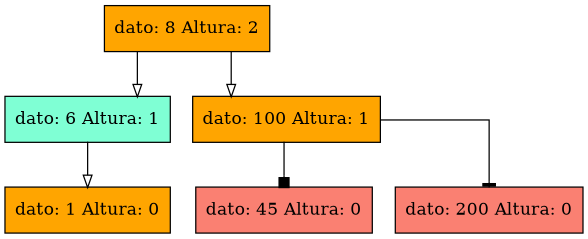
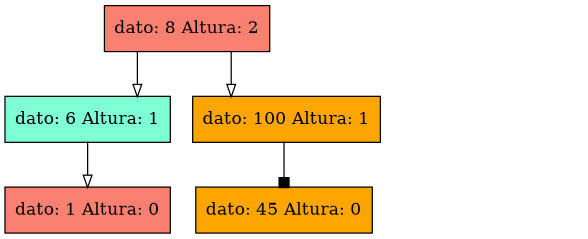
(187, 29) -> (187, 29)
(88, 210) -> (88, 210)
(284, 210) -> (284, 210)
(489, 210) -> none
